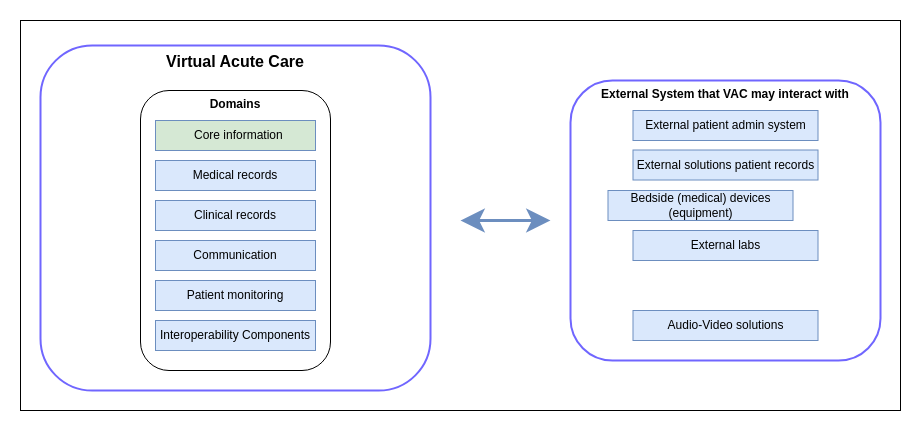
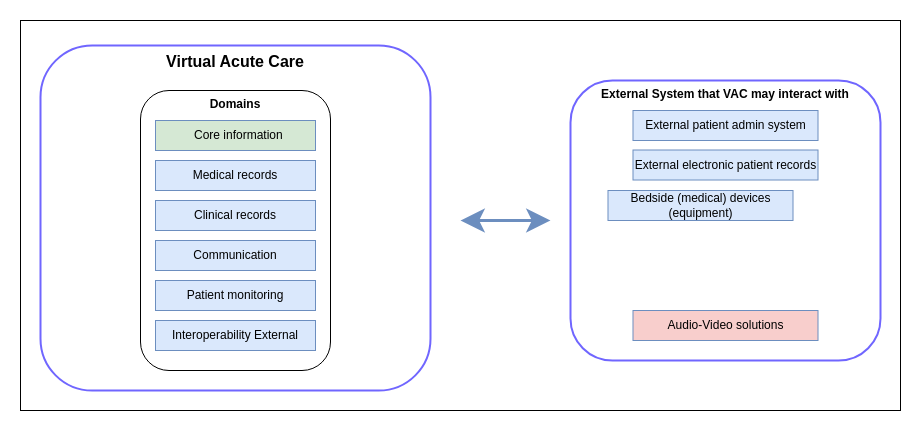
(726, 166) -> (726, 166)
(726, 246) -> none
(726, 326) -> (726, 326)
(236, 336) -> (236, 336)
